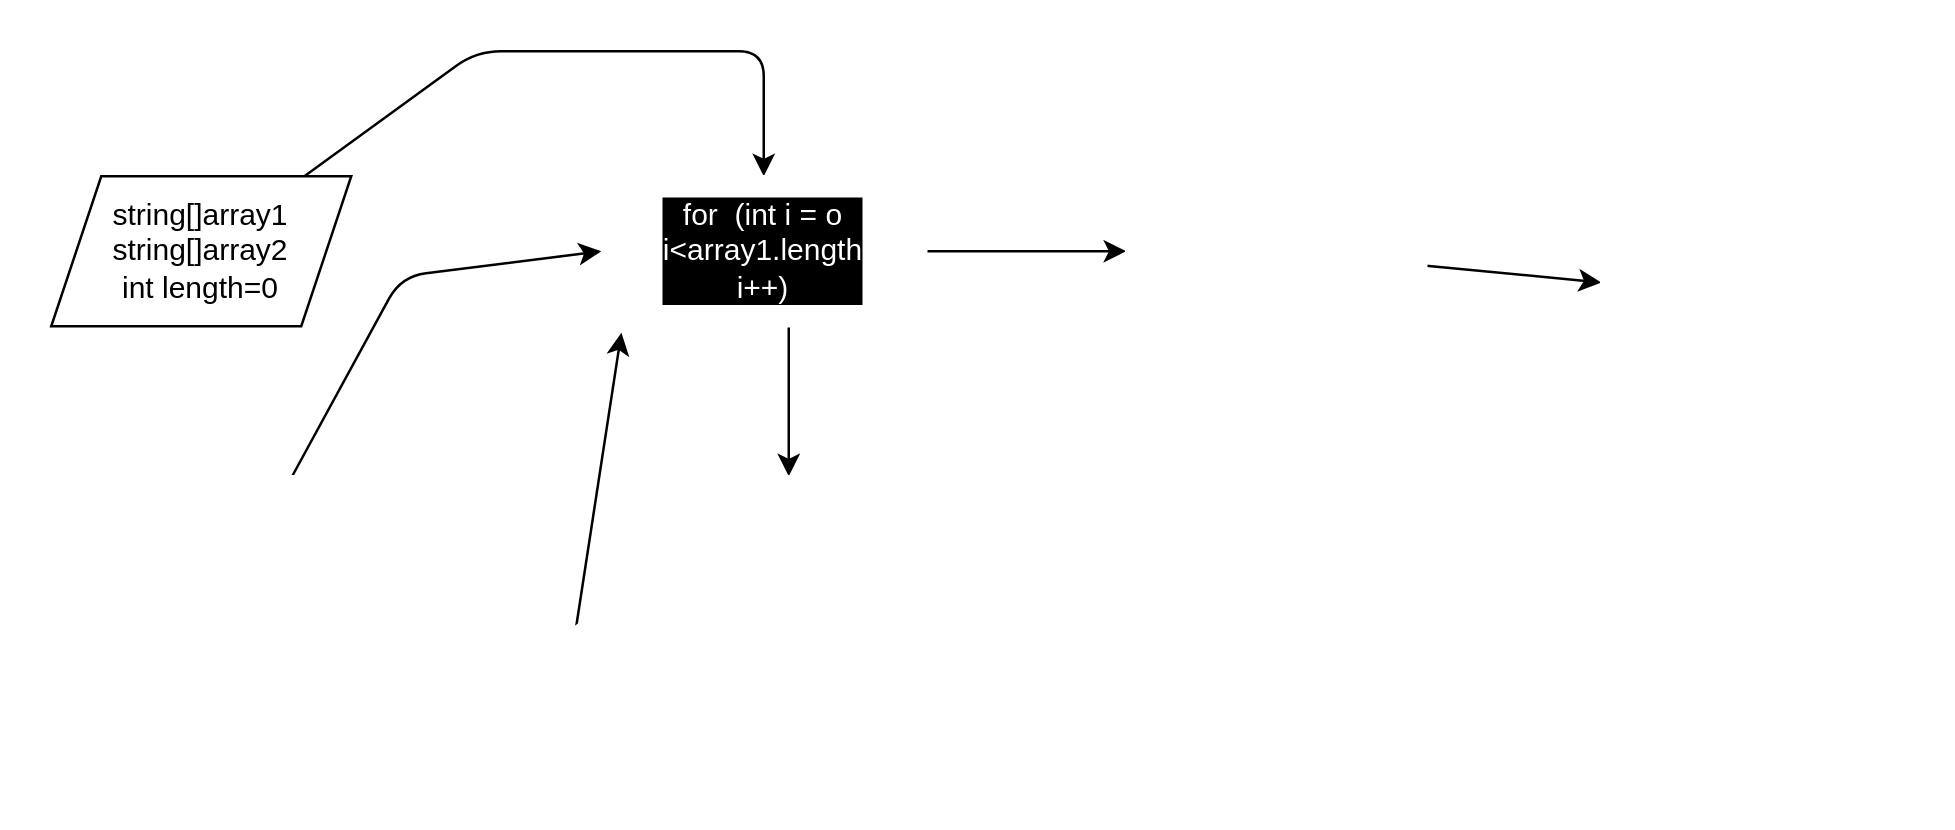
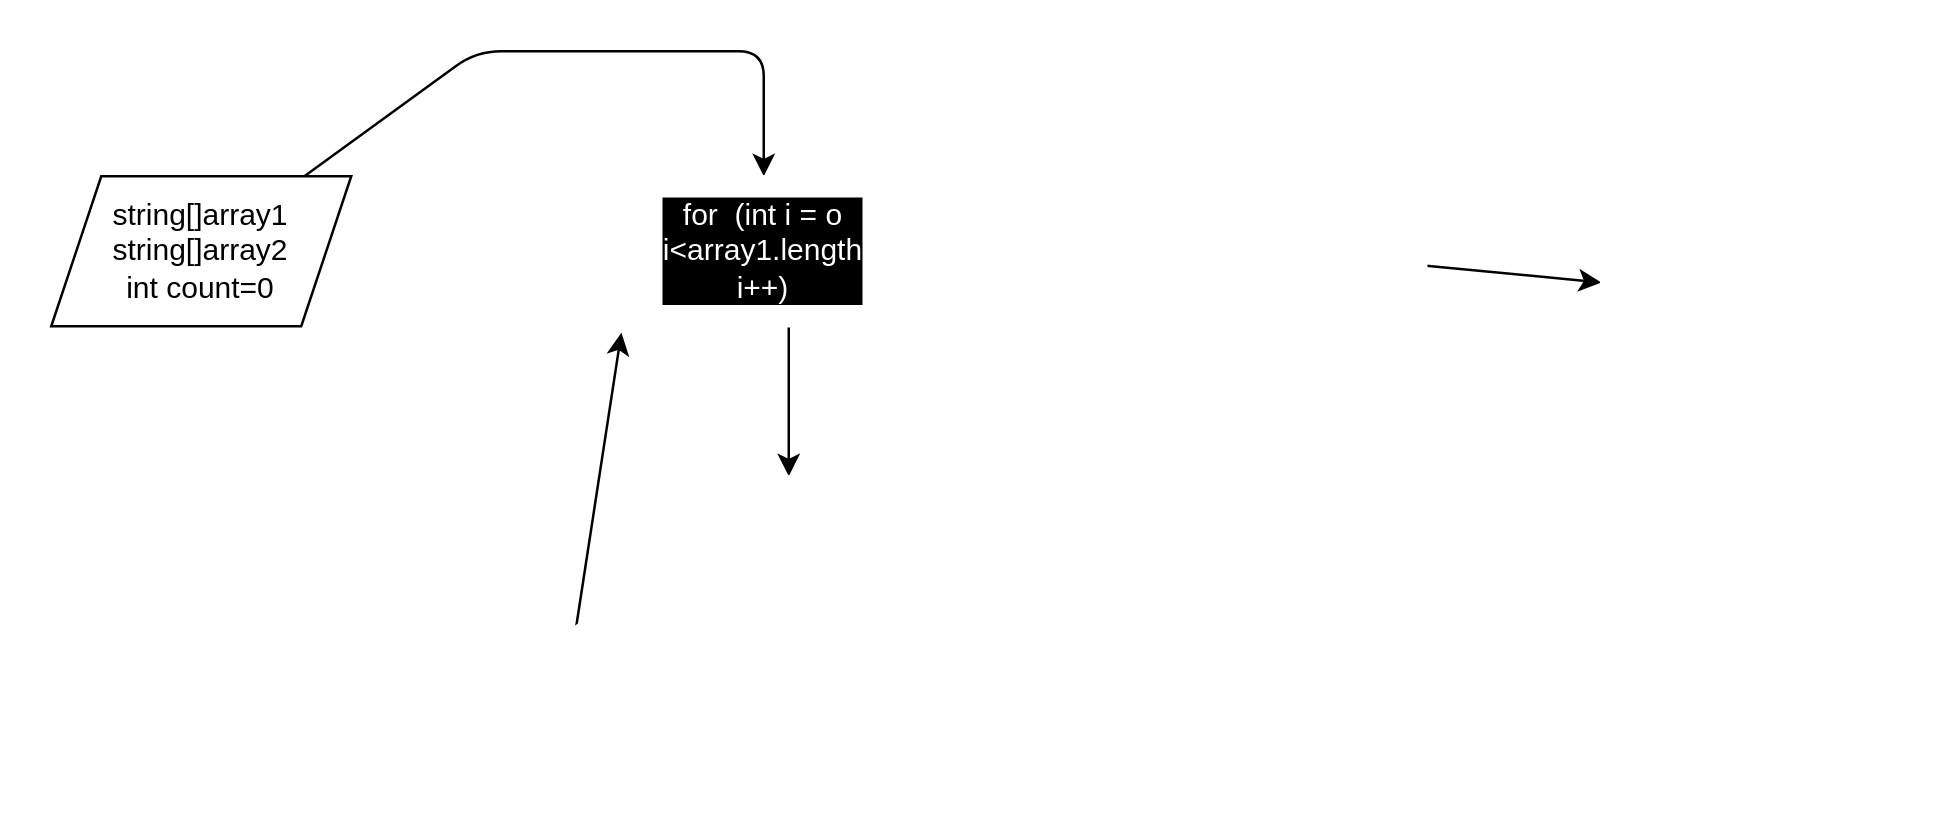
(201, 251) -> (201, 251)
(1018, 251) -> none
(389, 299) -> none
(251, 551) -> (251, 551)
